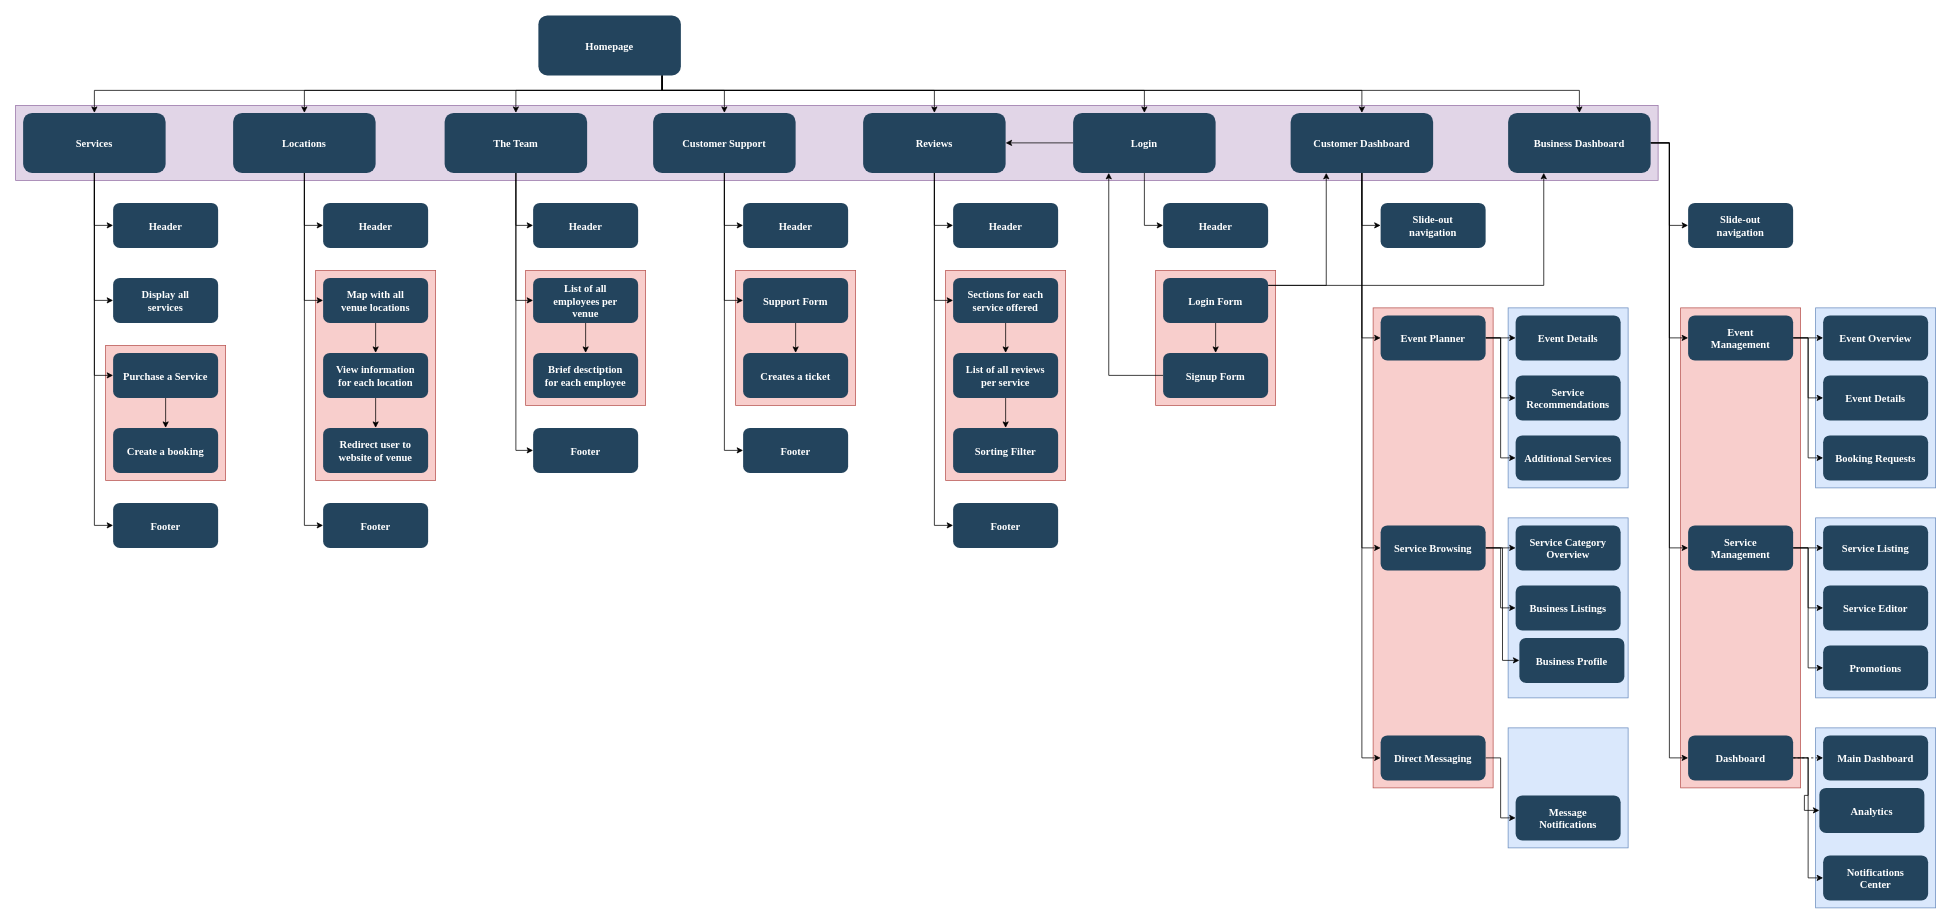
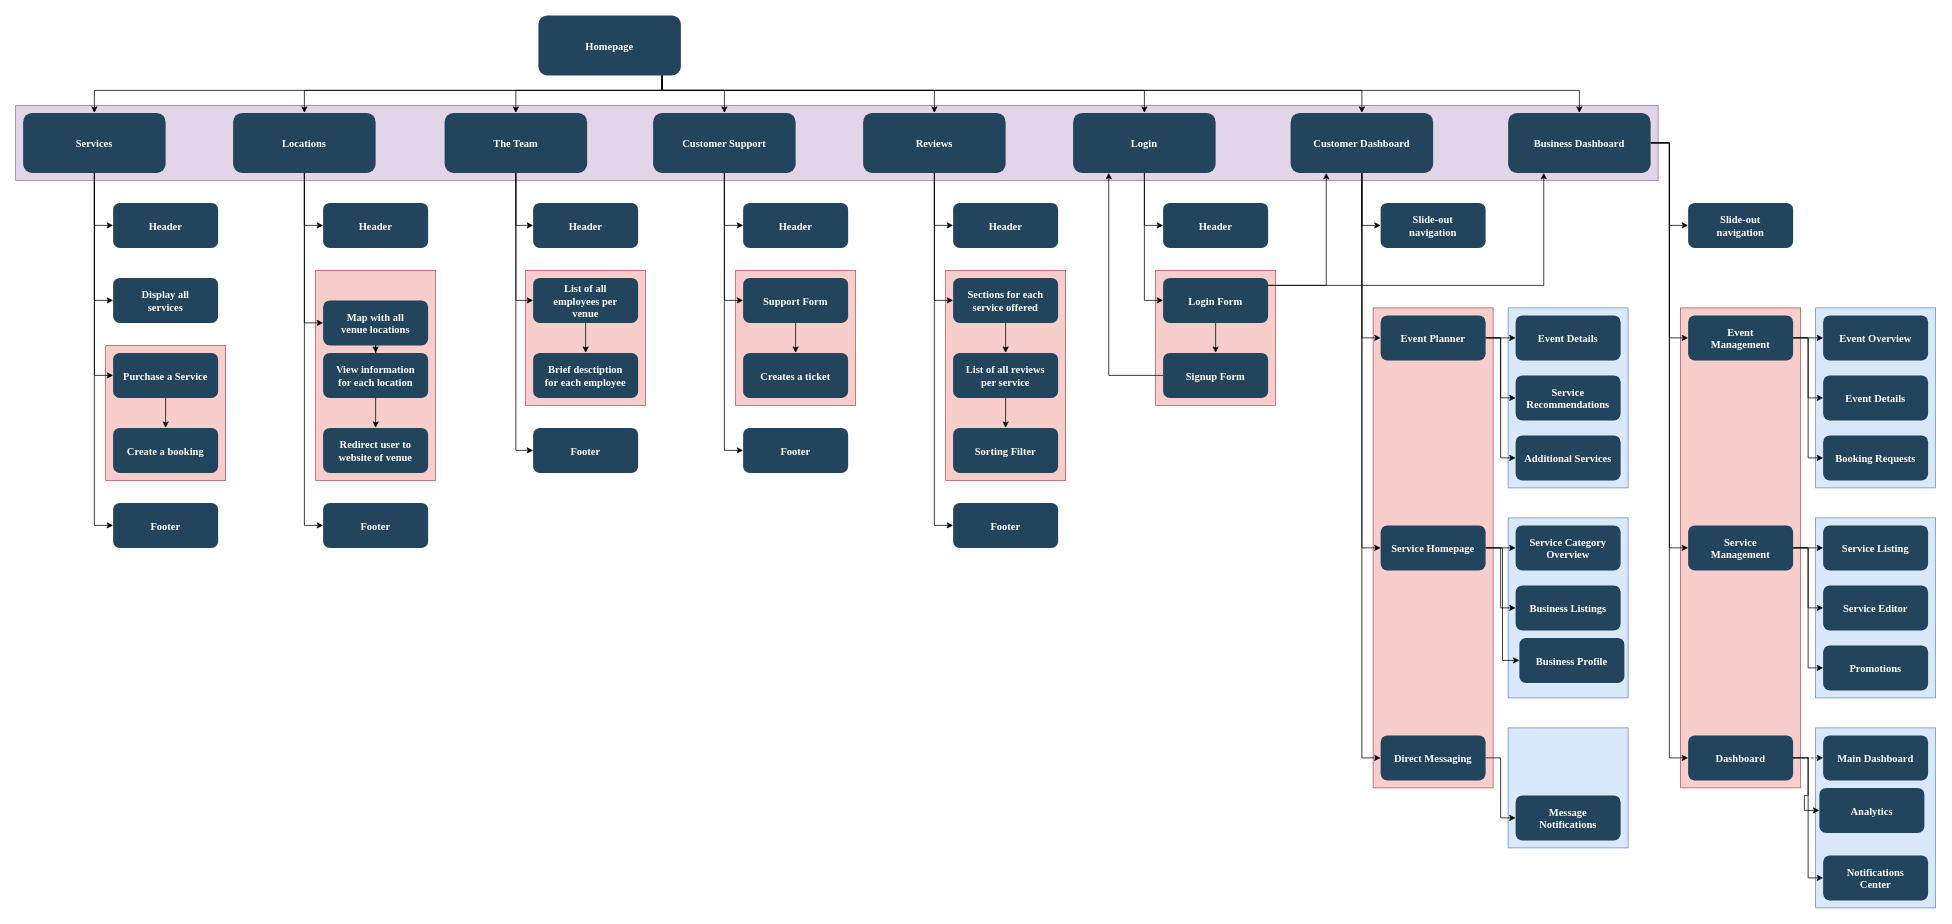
(1012, 143) -> (1144, 270)
(375, 300) -> (375, 323)
(1433, 549) -> (1433, 549)
